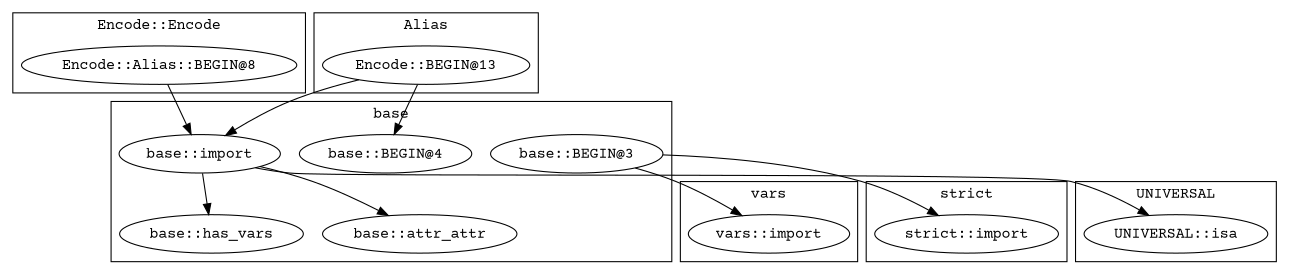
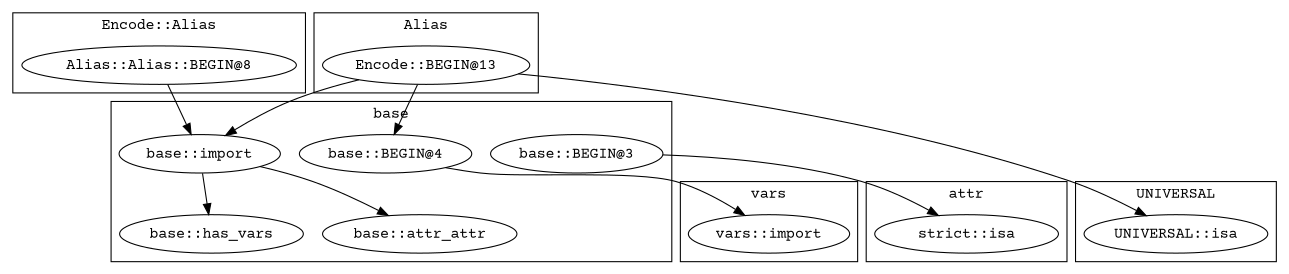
(159, 25) -> (159, 25)
(159, 65) -> (159, 65)
(633, 175) -> (833, 120)
(693, 189) -> (594, 175)
(967, 194) -> (967, 194)
(967, 234) -> (967, 234)
